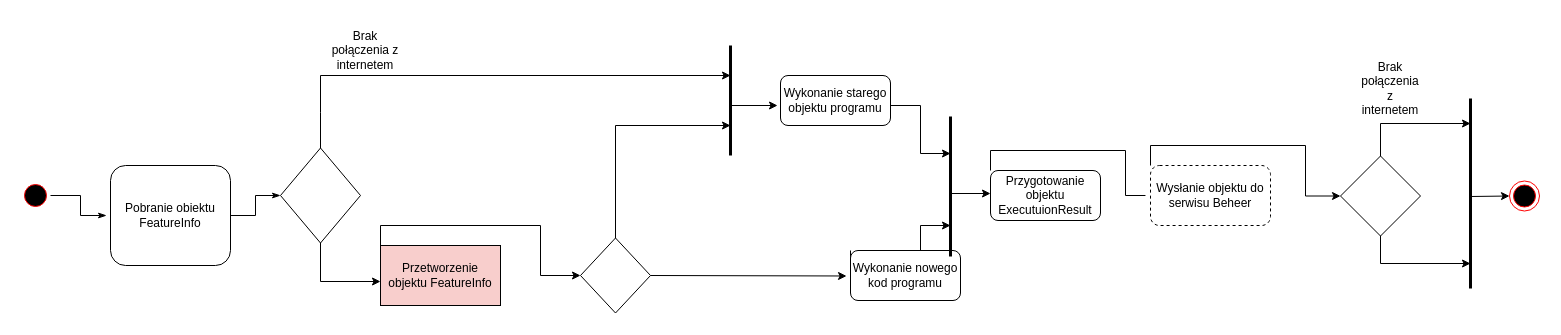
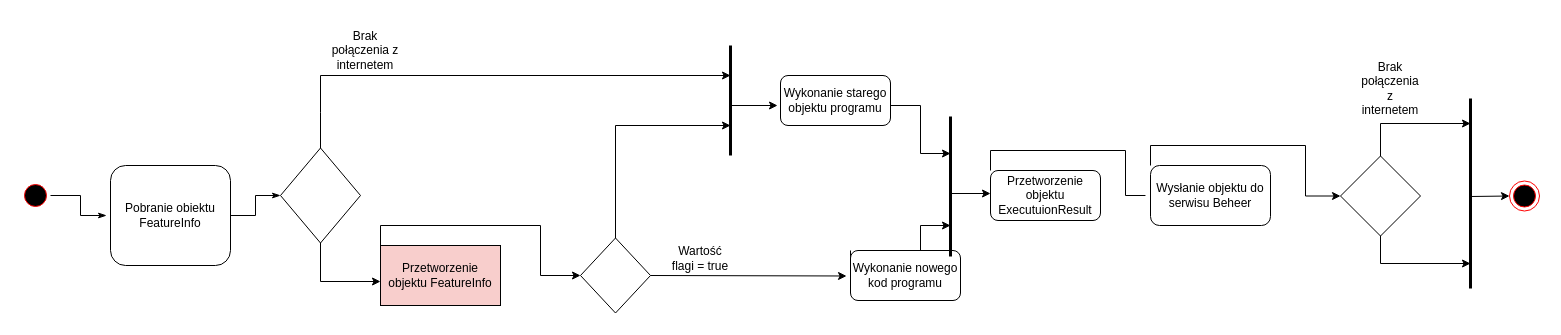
(1046, 196) -> (1046, 196)
(1211, 196) -> (1211, 196)
none -> (701, 258)
